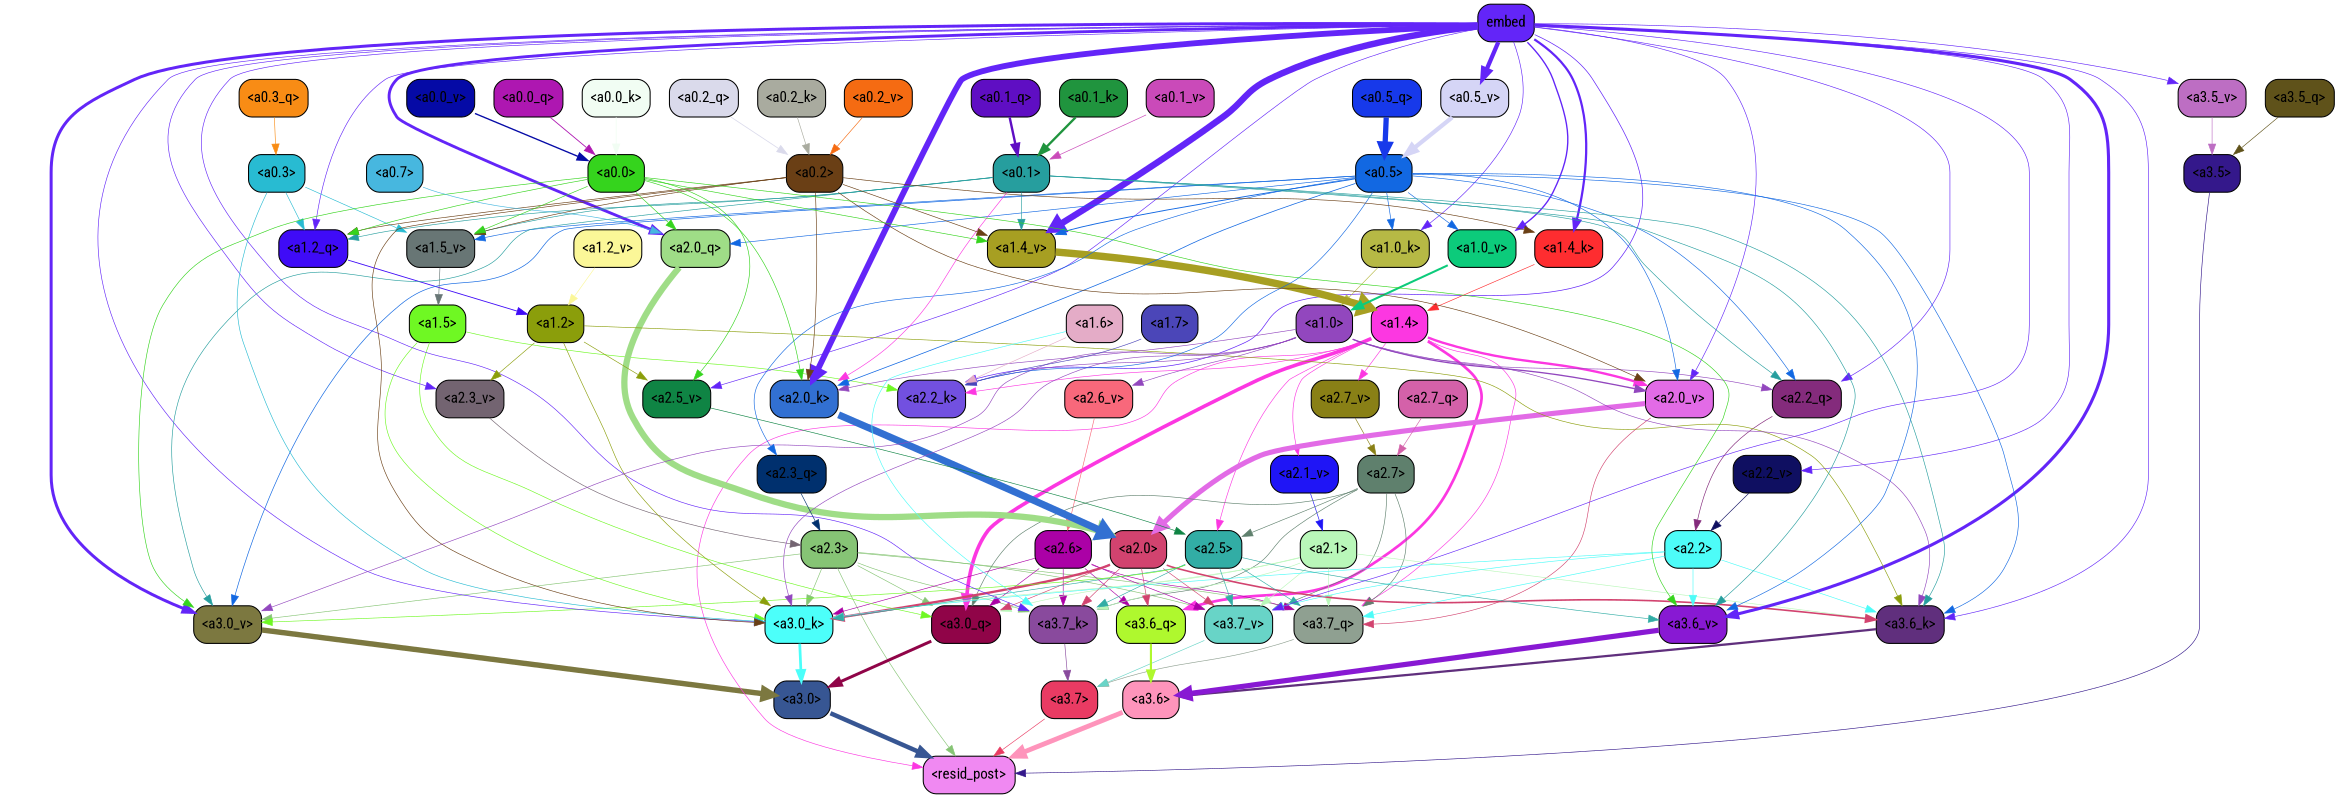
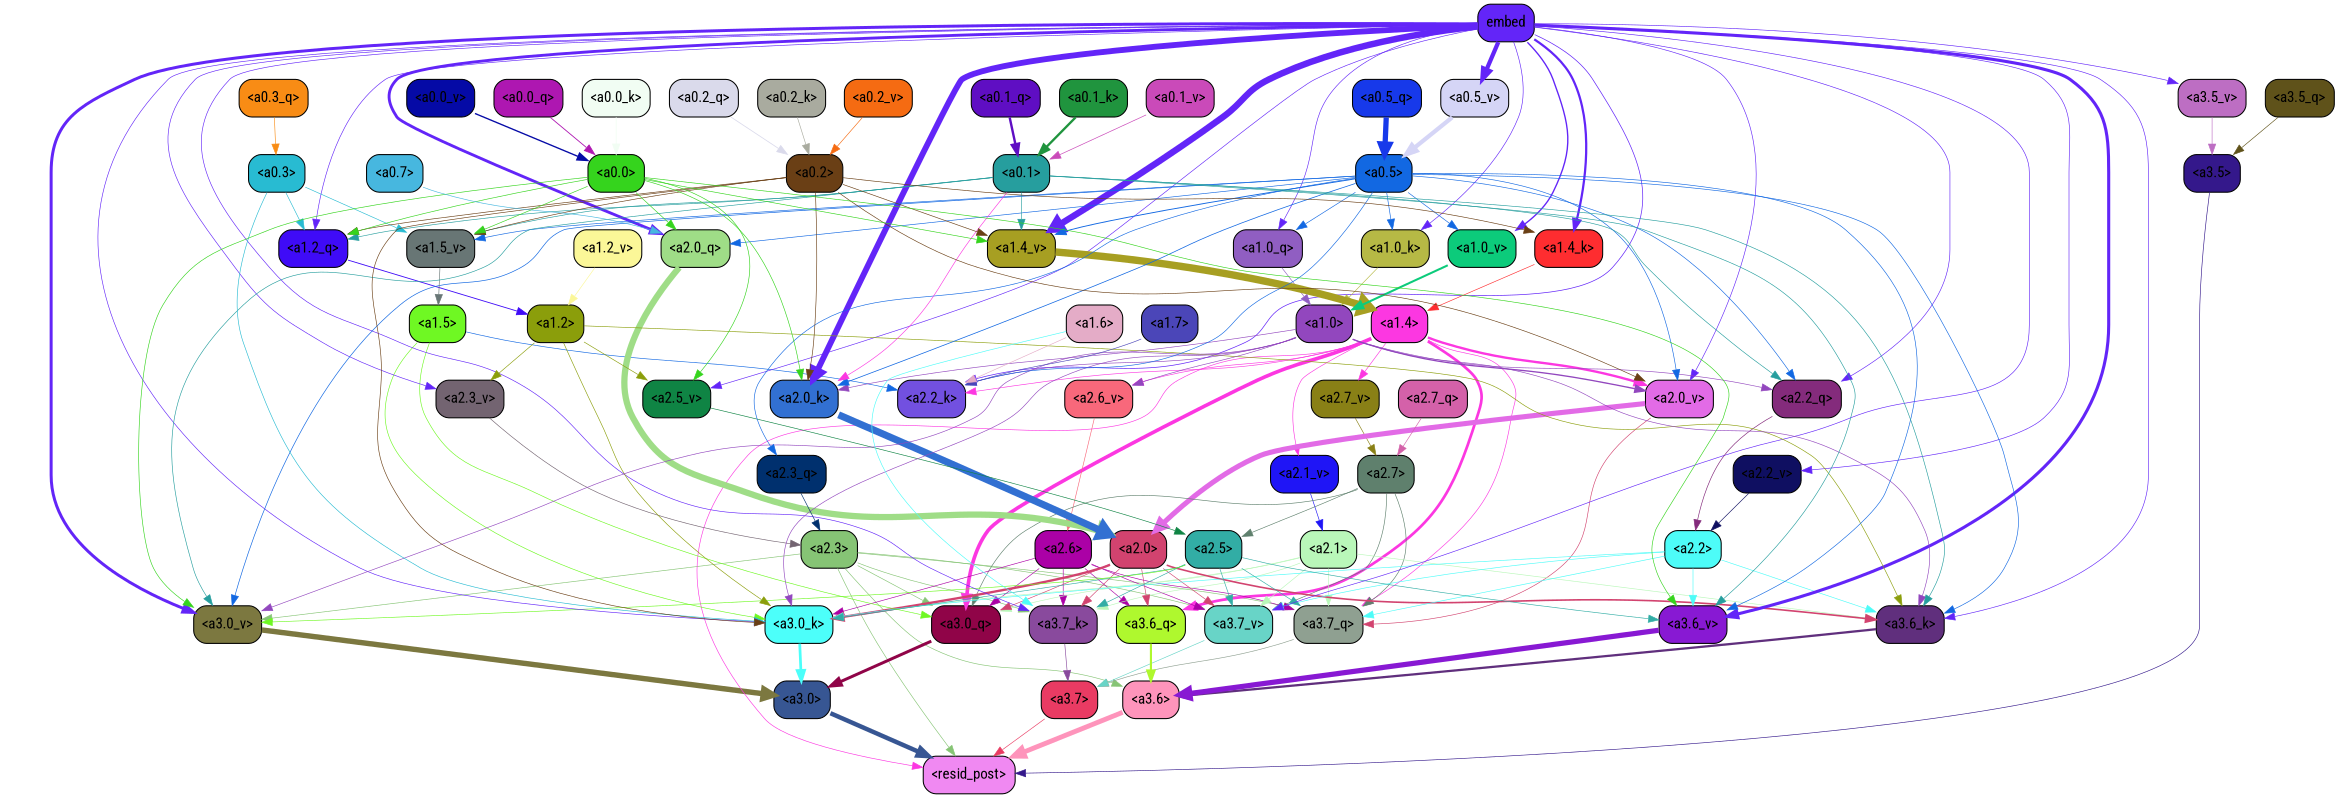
none -> (1268, 249)
(676, 361) -> (676, 361)
(1269, 406) -> (1258, 363)
(1267, 556) -> none
(816, 582) -> (963, 660)
